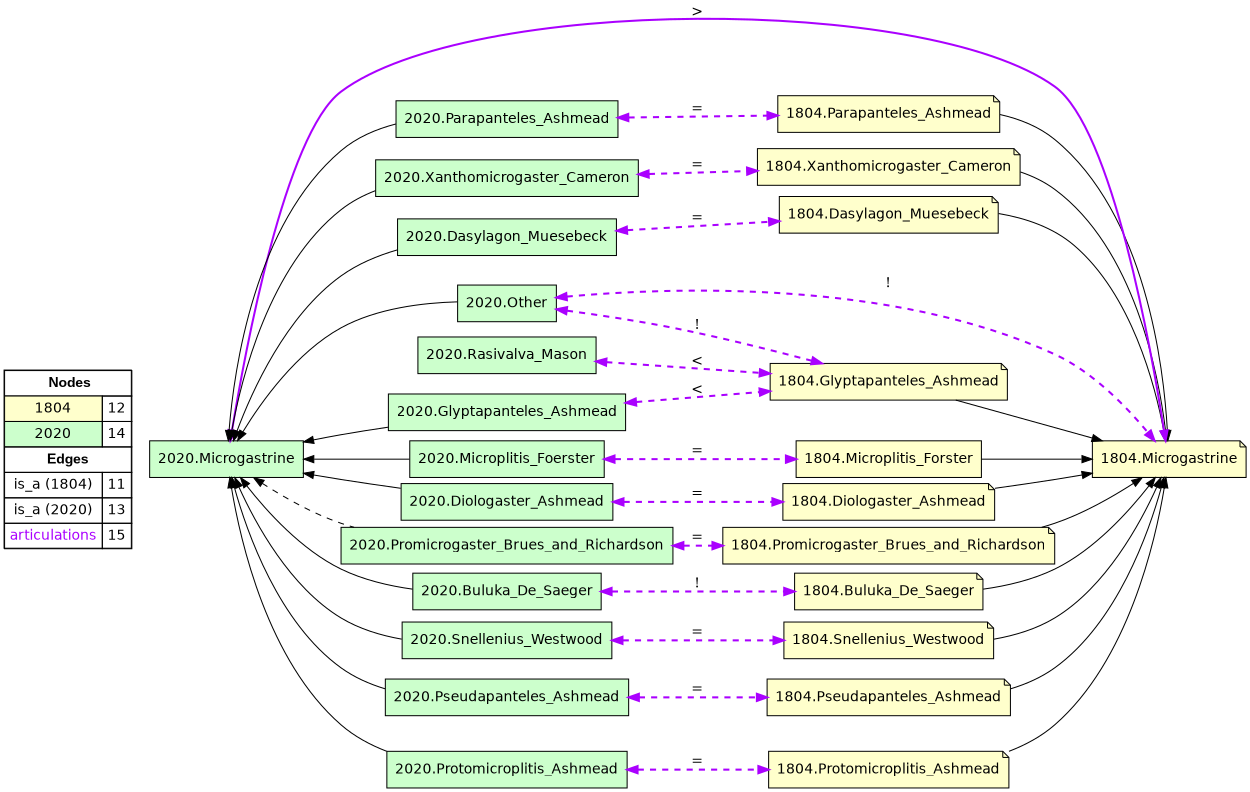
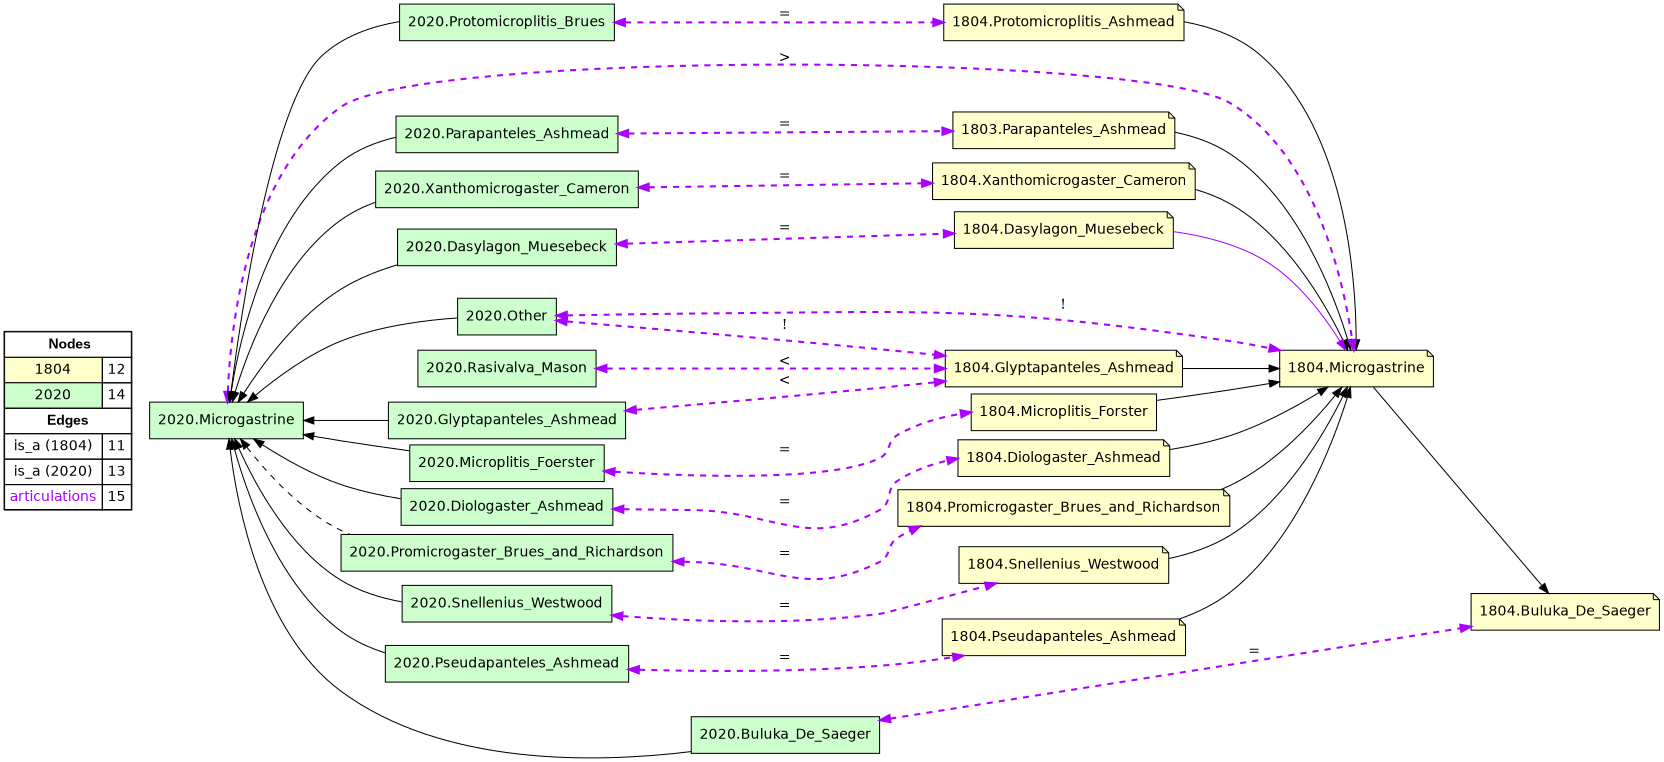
(700, 19) -> (764, 65)
(889, 114) -> (1064, 130)
(1114, 294) -> (1271, 265)
(1077, 556) -> (1458, 486)
(698, 584) -> (1255, 652)
(507, 770) -> (507, 22)
